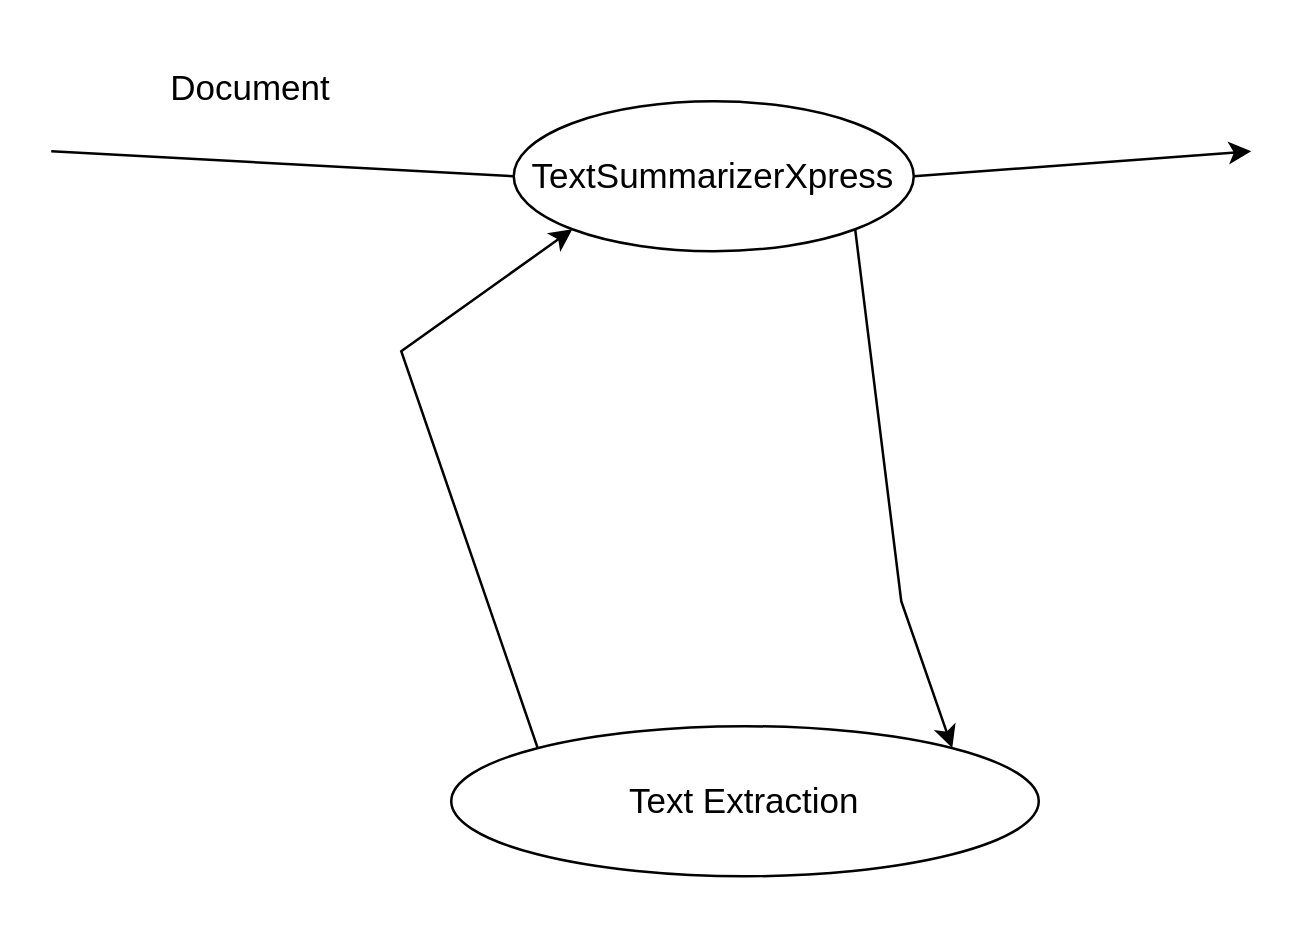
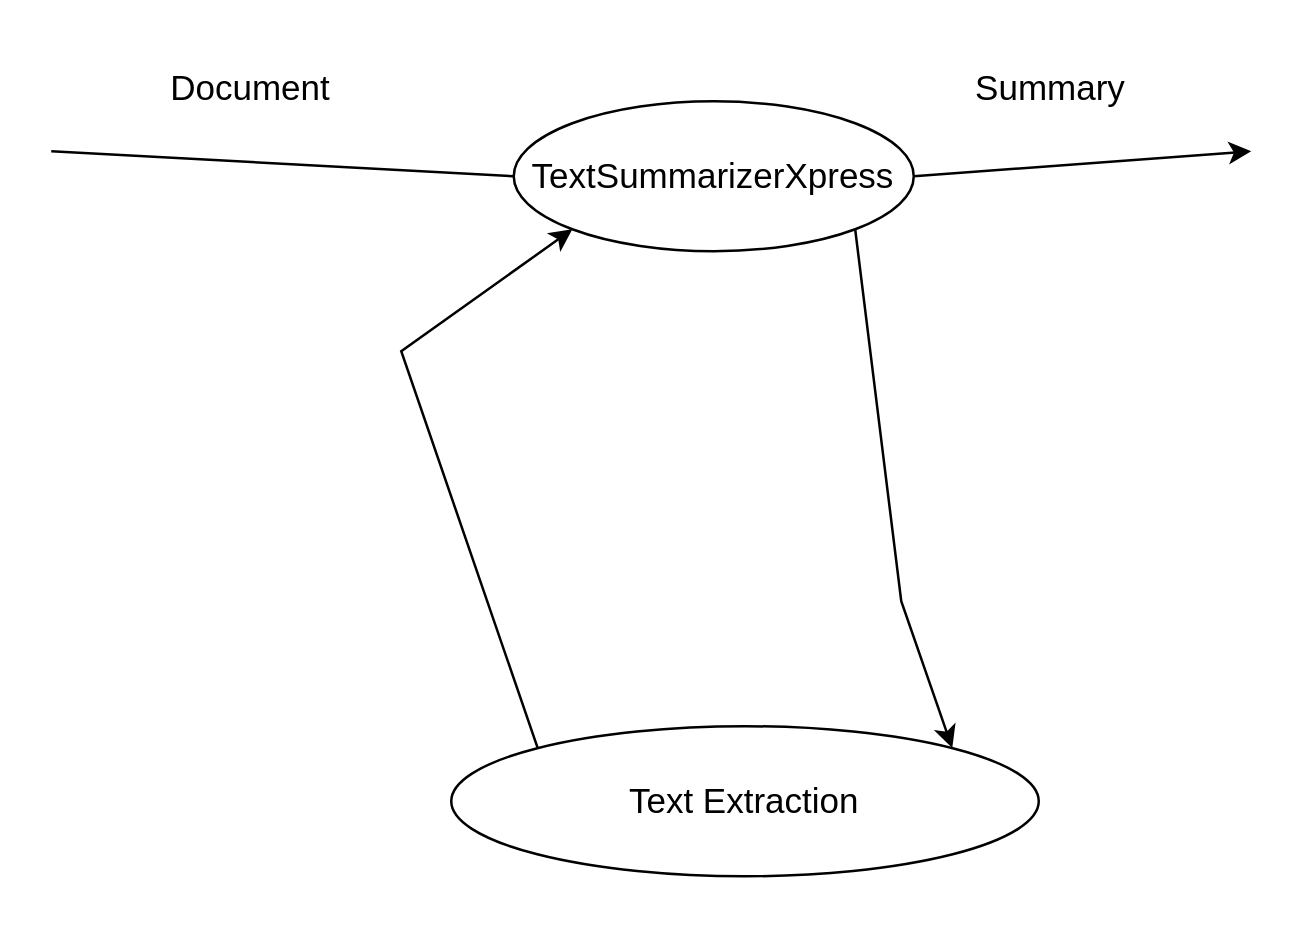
none -> (1051, 89)
